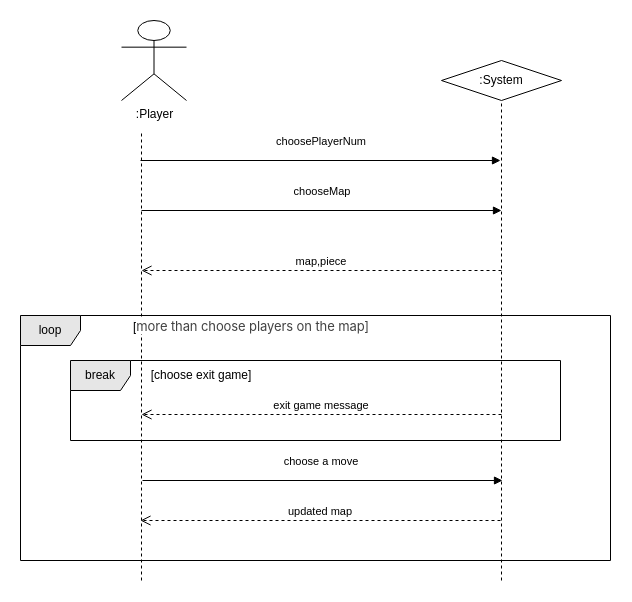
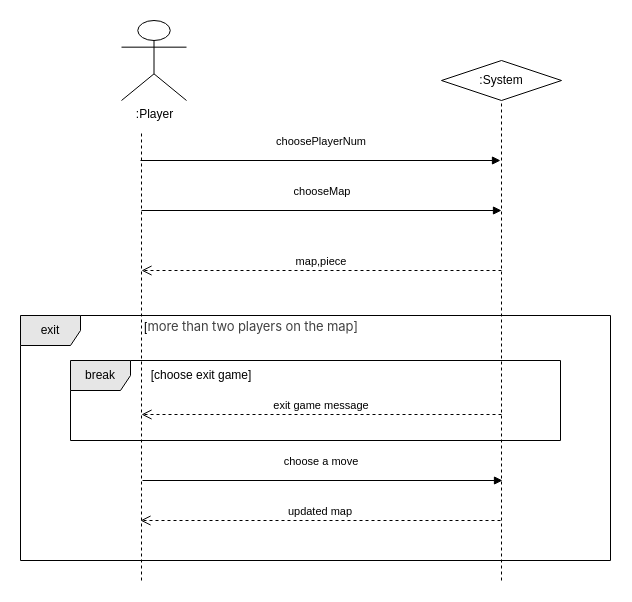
(252, 327) -> (252, 327)
(51, 331) -> (51, 331)
